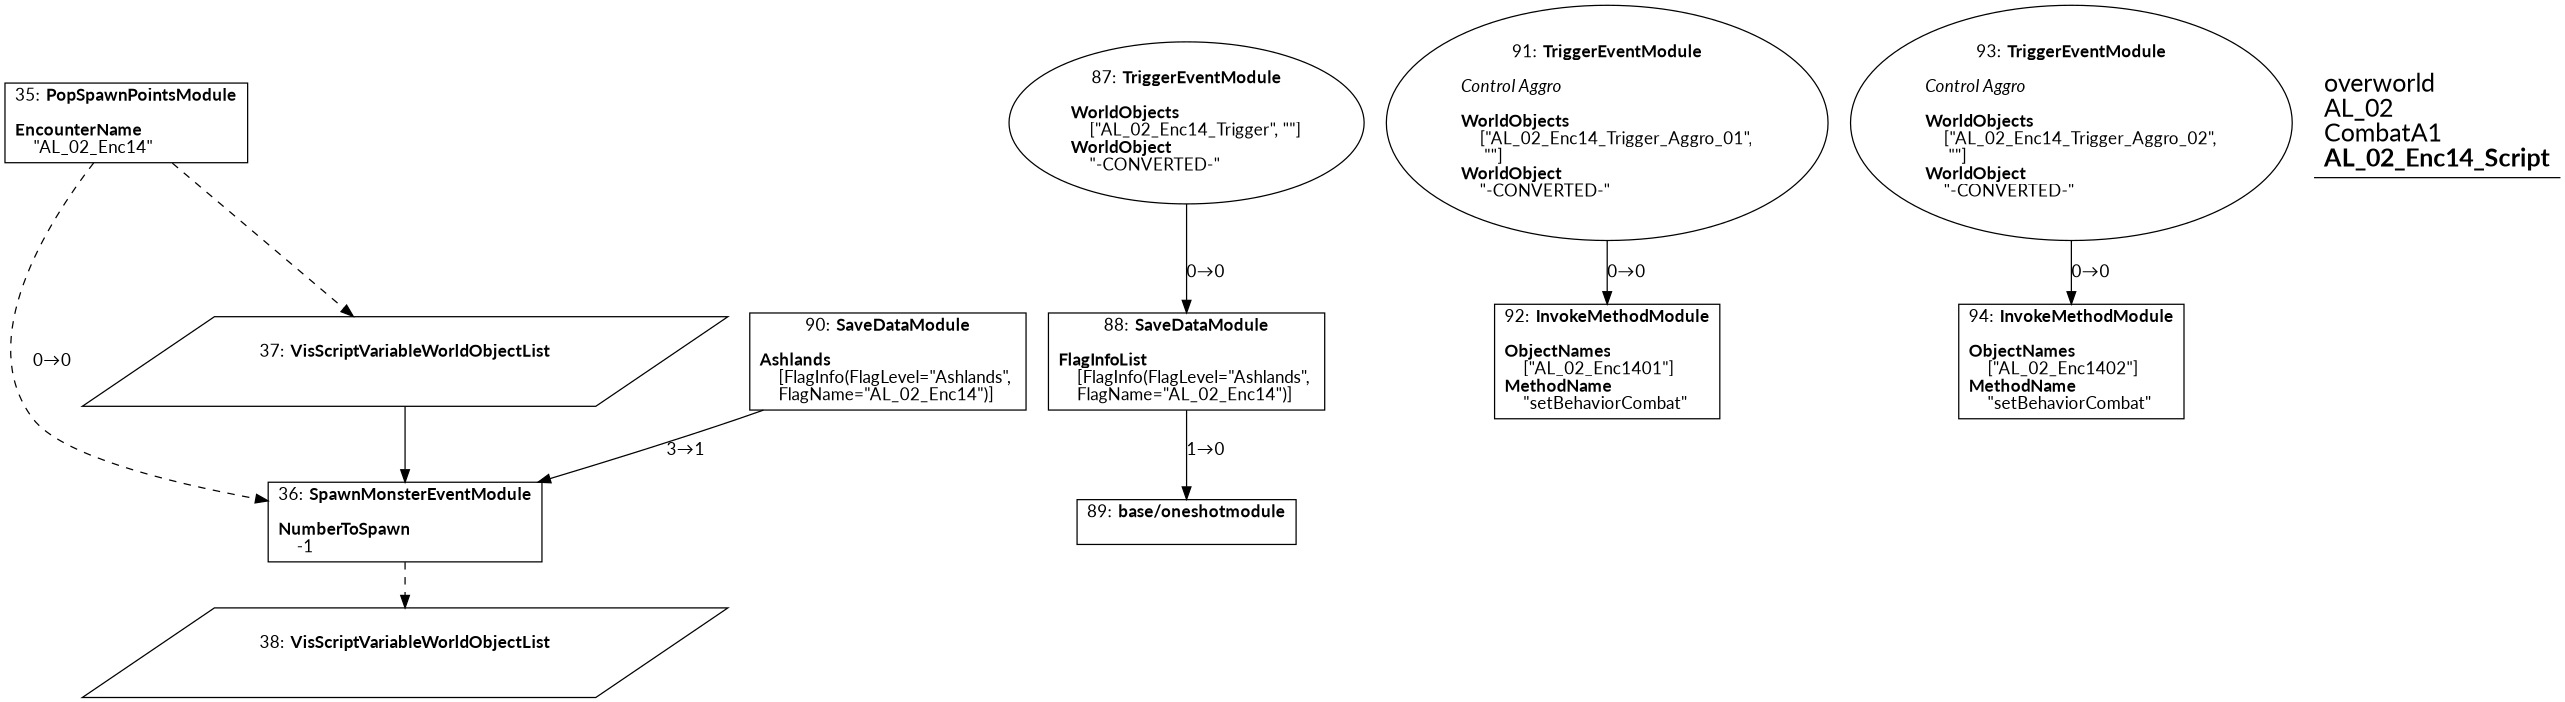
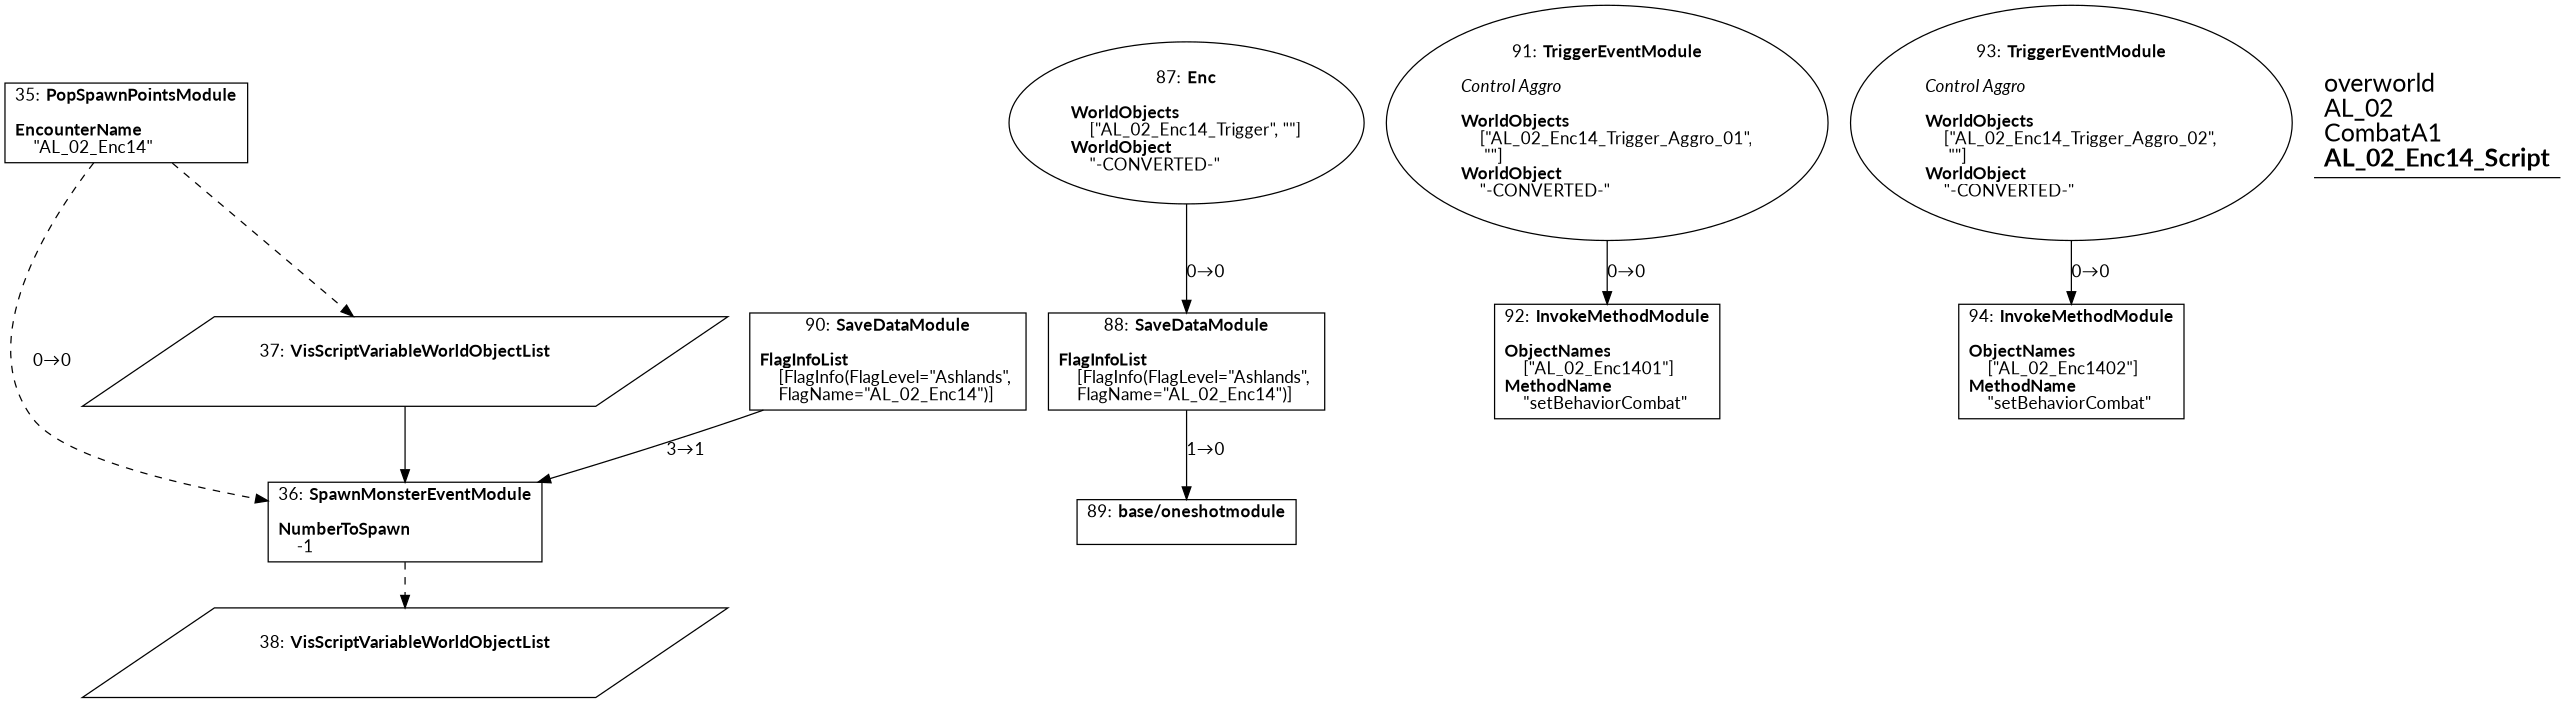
(1202, 78) -> (1202, 78)
(796, 360) -> (805, 360)
